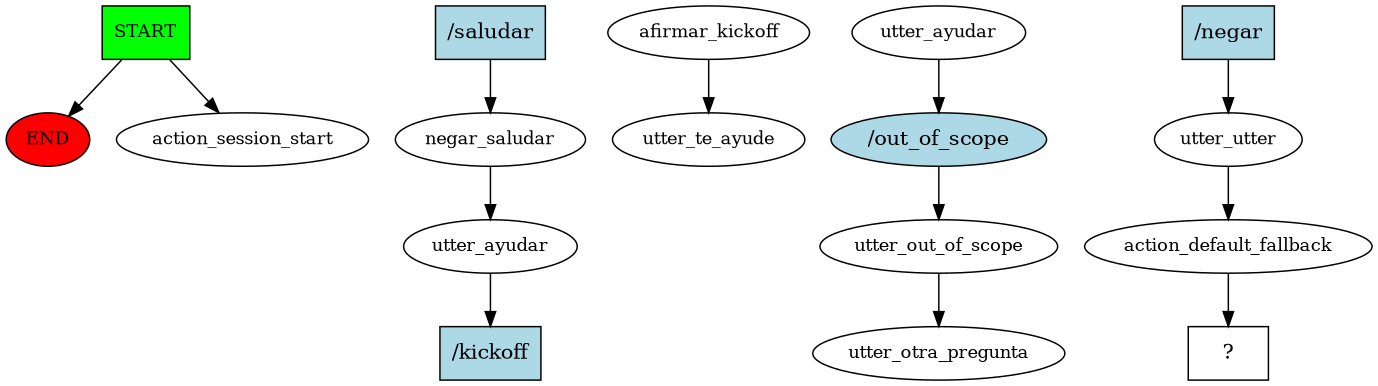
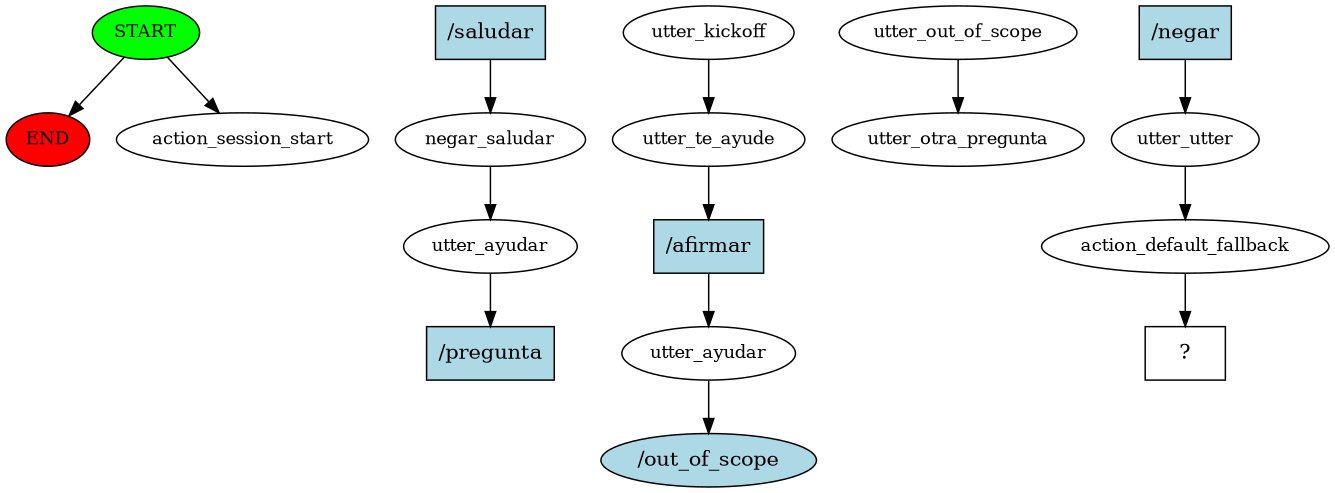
(146, 33) -> (146, 33)
(709, 33) -> (709, 33)
(939, 186) -> none
none -> (709, 246)
(490, 353) -> (490, 353)
